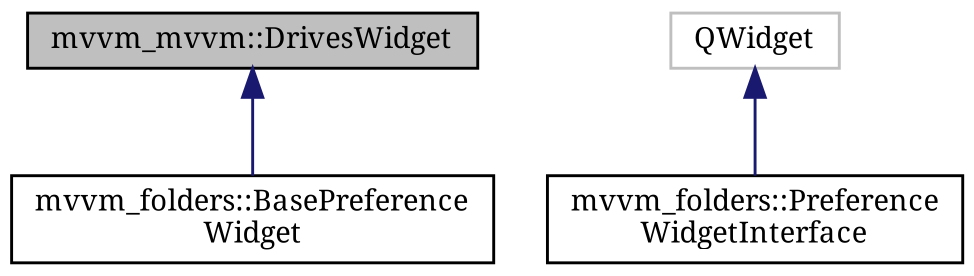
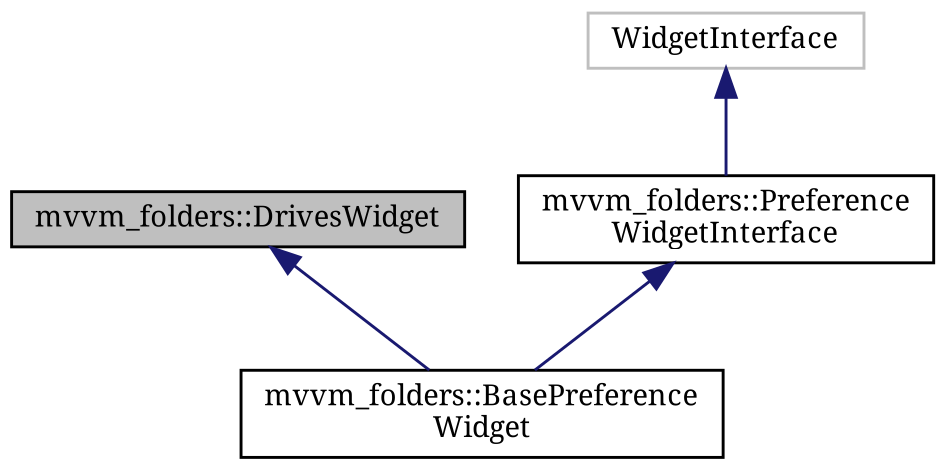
(253, 41) -> (238, 219)
(755, 41) -> (726, 41)
none -> (592, 326)
